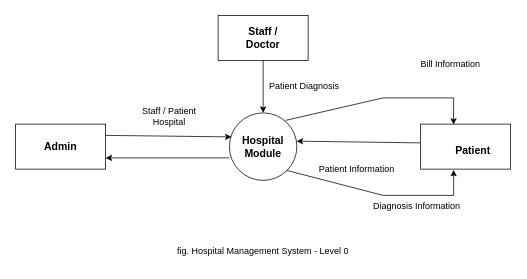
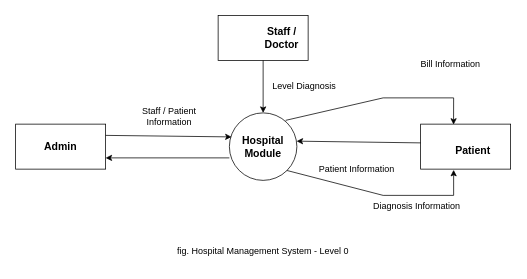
(263, 38) -> (282, 38)
(304, 87) -> (304, 87)
(169, 117) -> (169, 117)
